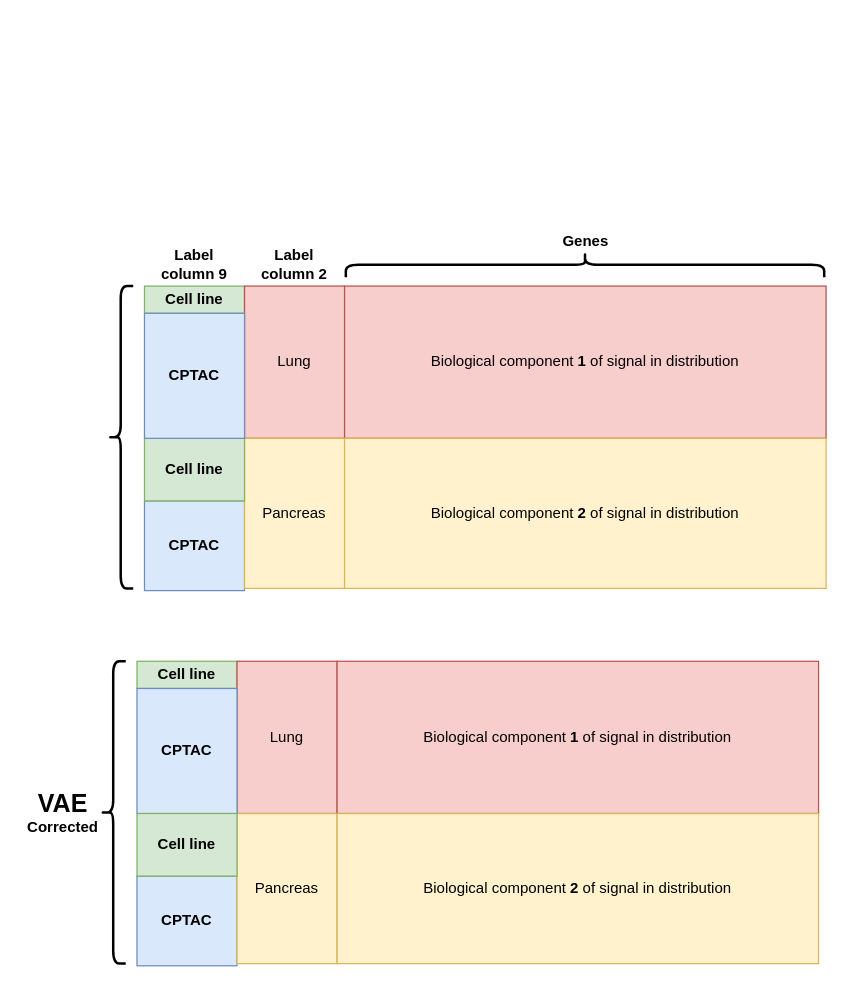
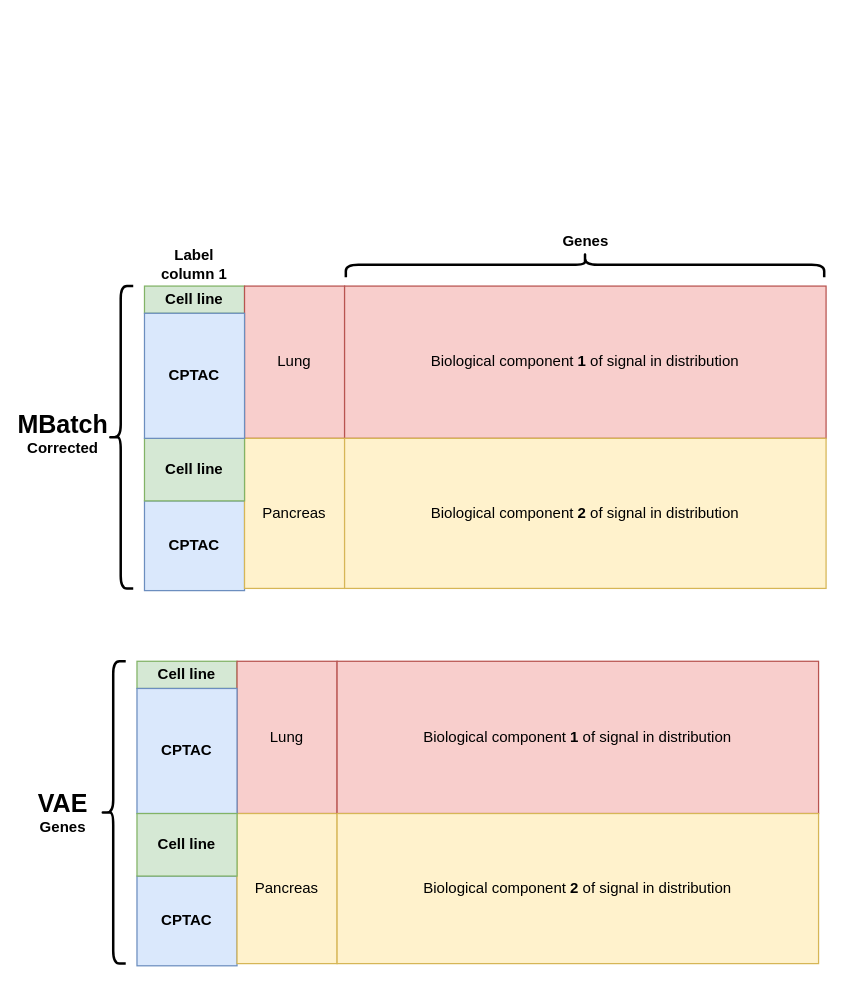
(194, 264) -> (194, 264)
(294, 265) -> none
none -> (63, 433)
(63, 812) -> (63, 812)
